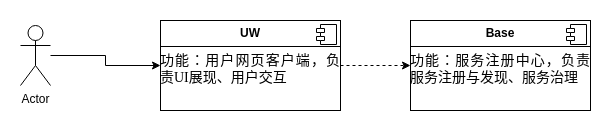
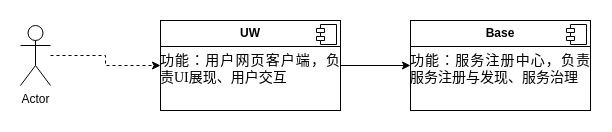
(106, 58) -> (106, 58)
(372, 66) -> (372, 66)
